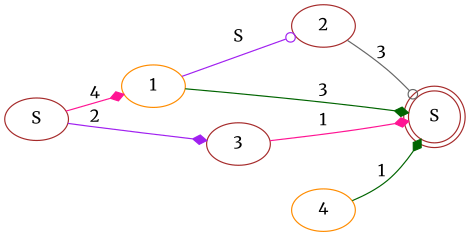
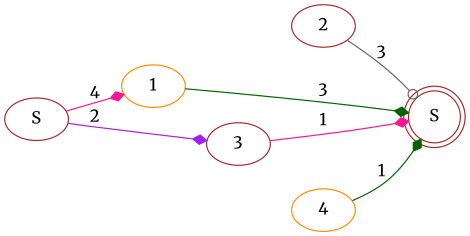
(234, 58) -> none
